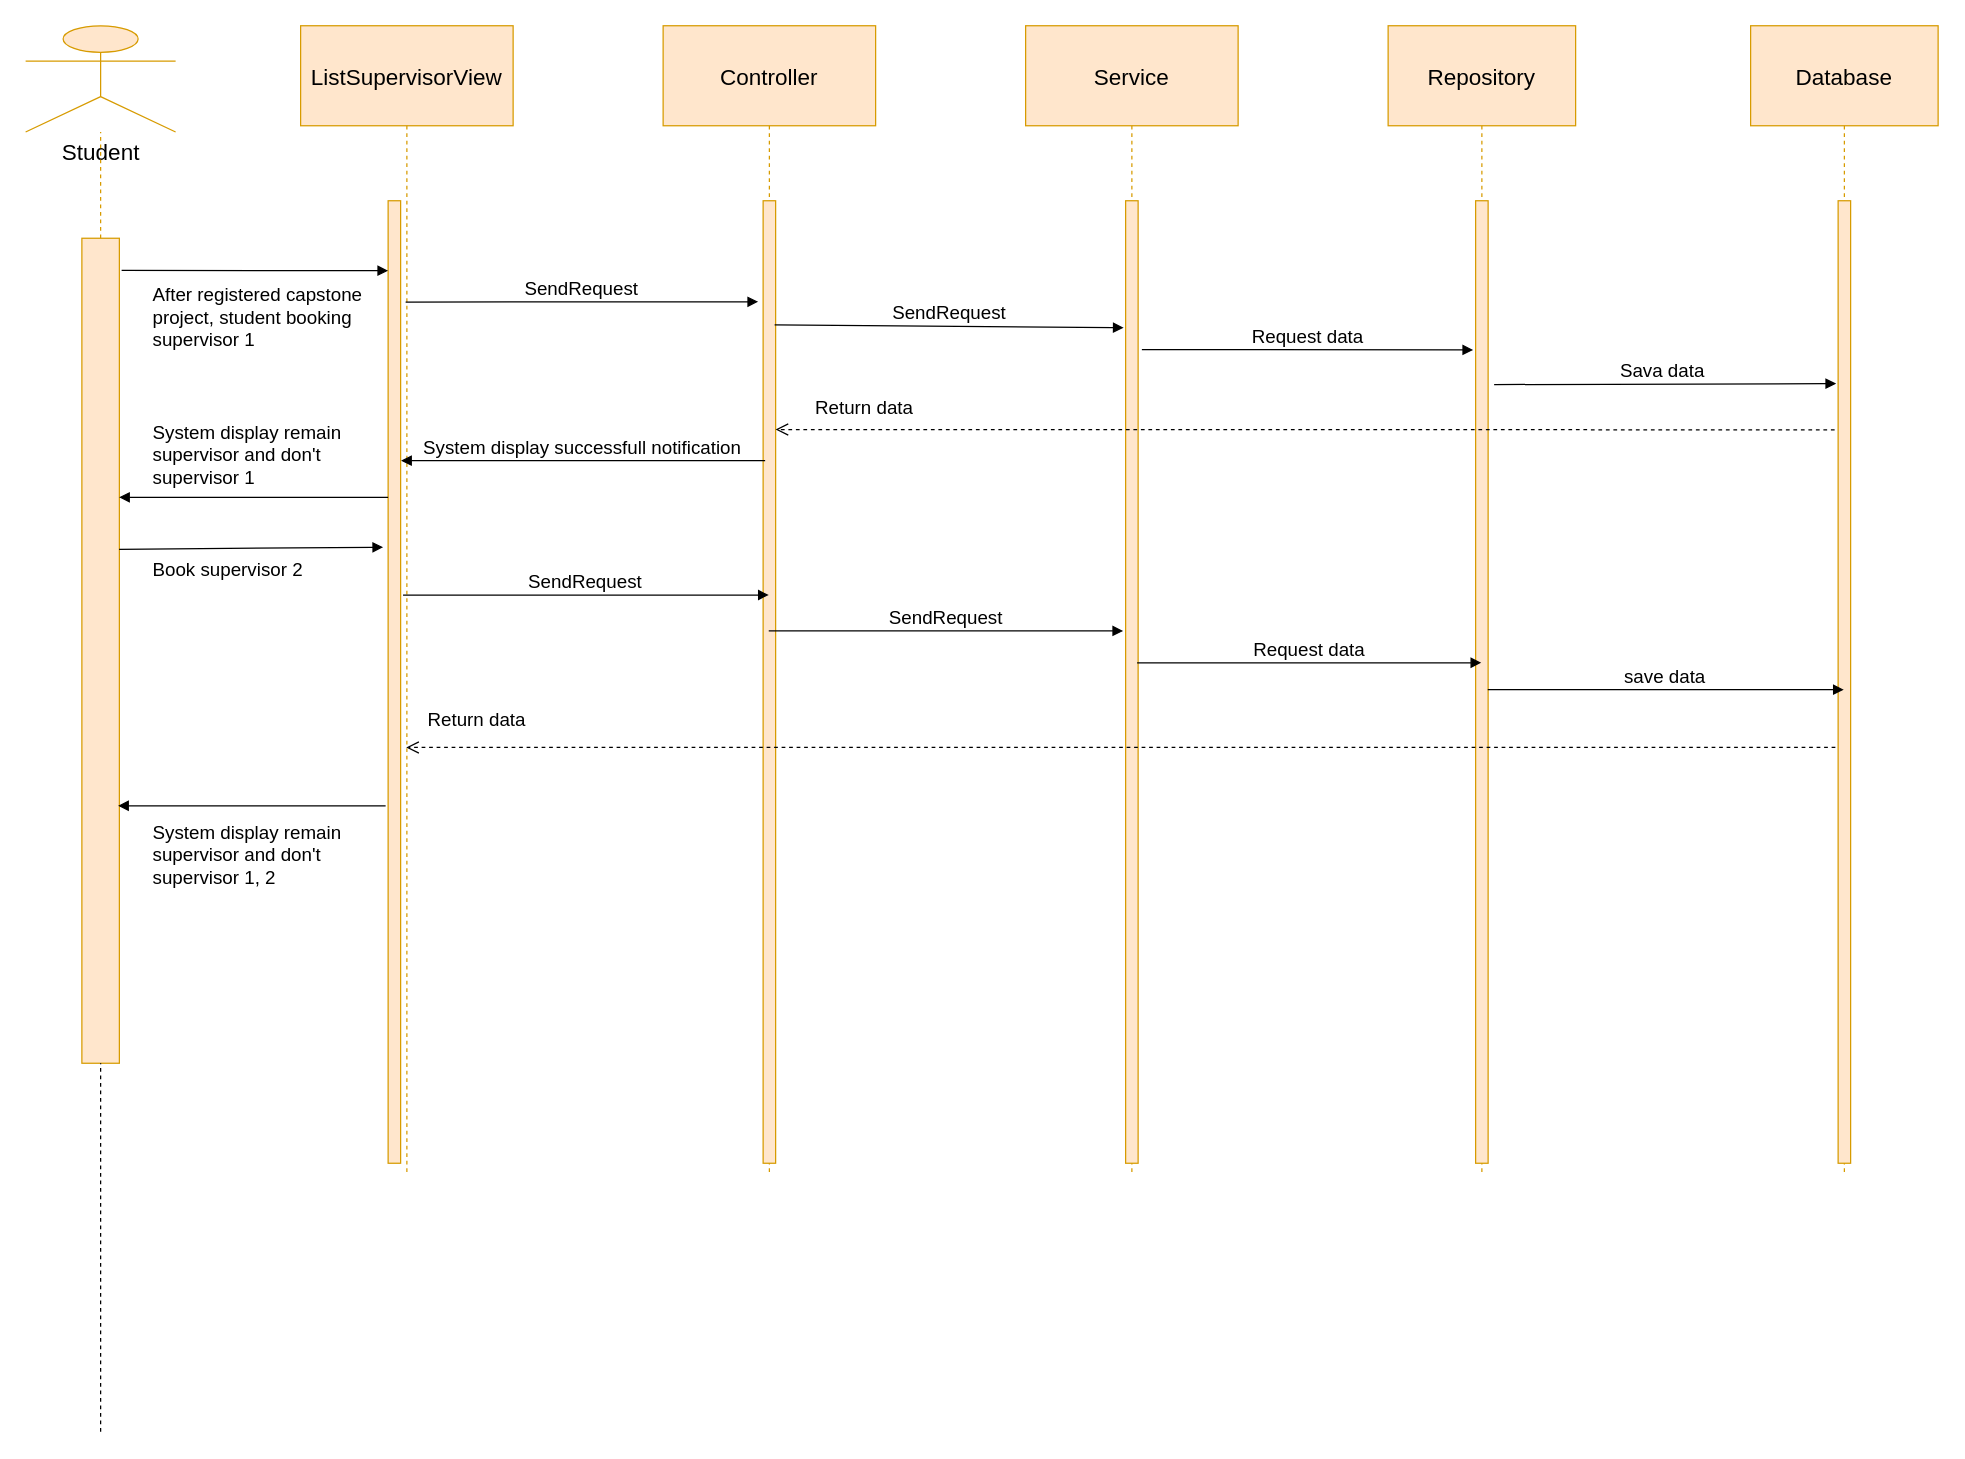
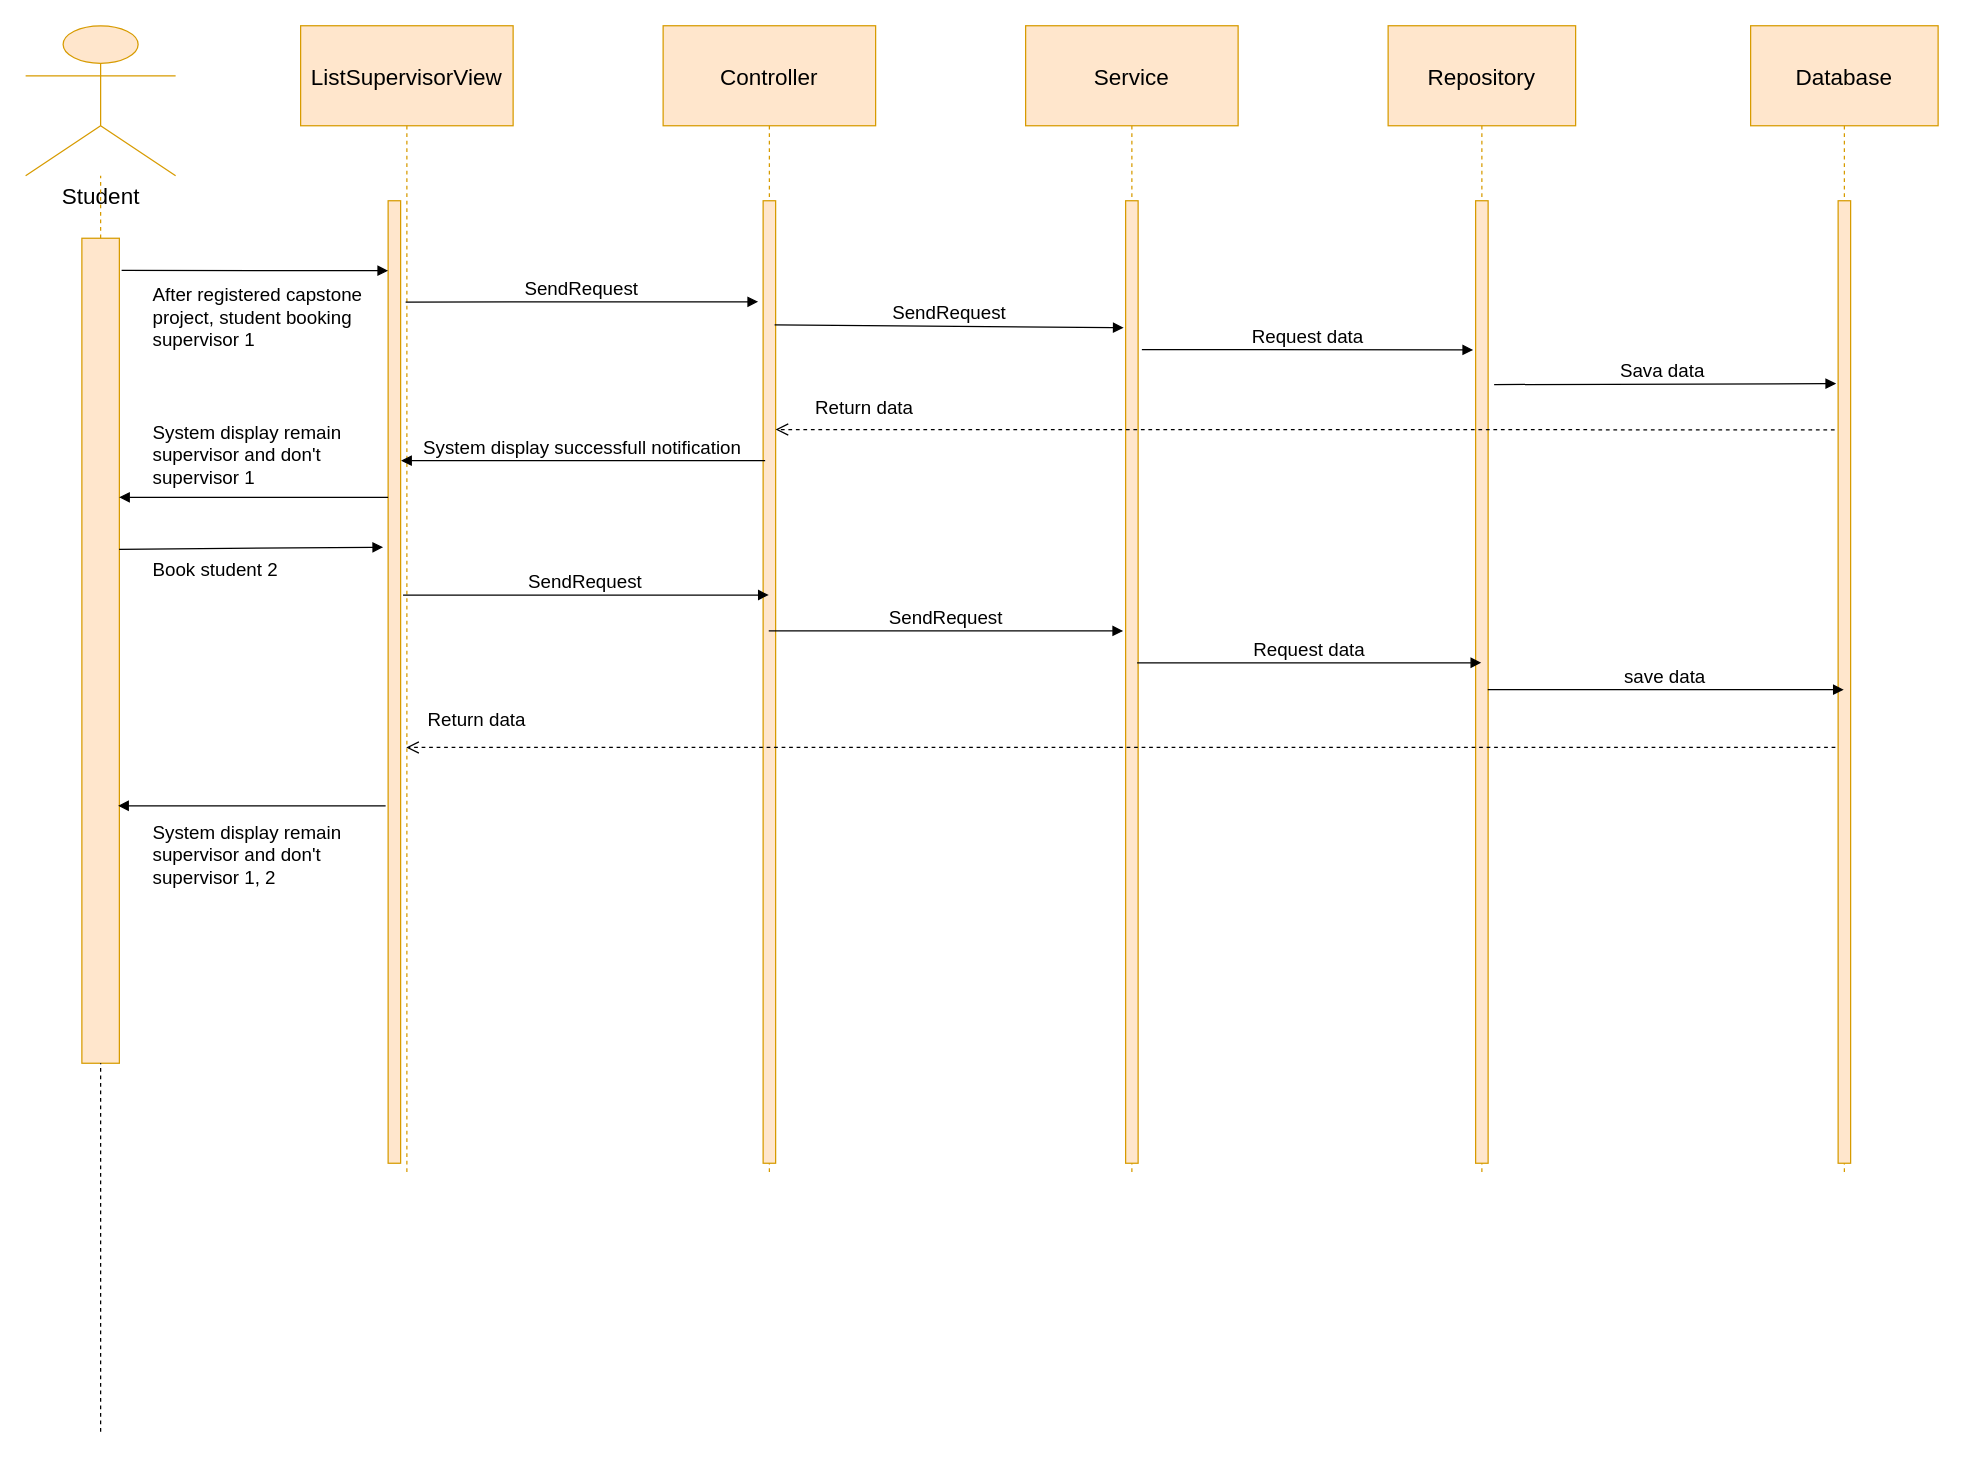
(101, 79) -> (101, 101)
(219, 568) -> (208, 568)
